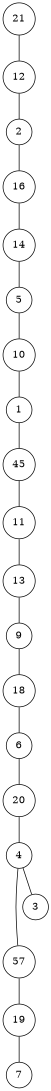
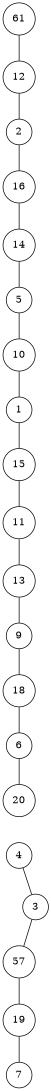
(19, 19) -> (19, 19)
(19, 465) -> (19, 465)
(19, 830) -> none
(16, 907) -> (28, 933)
